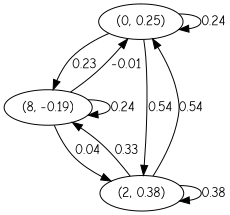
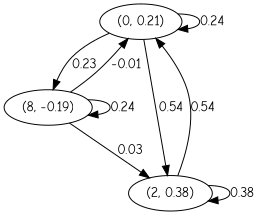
(141, 22) -> (141, 22)
(88, 150) -> (130, 150)
(108, 150) -> none
